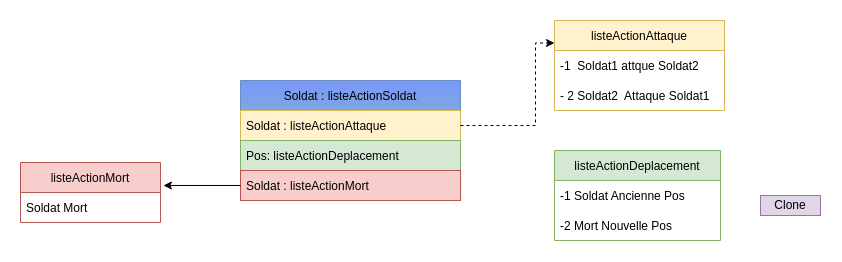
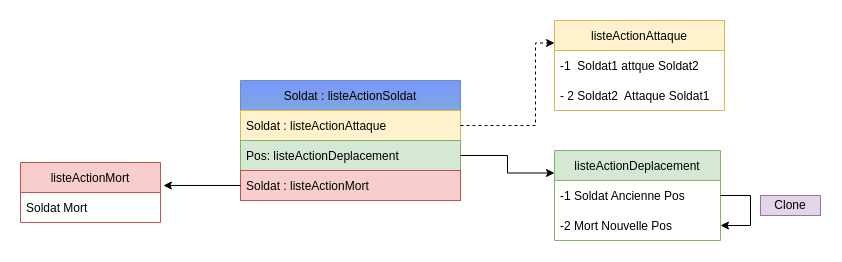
none -> (508, 161)
none -> (751, 208)
